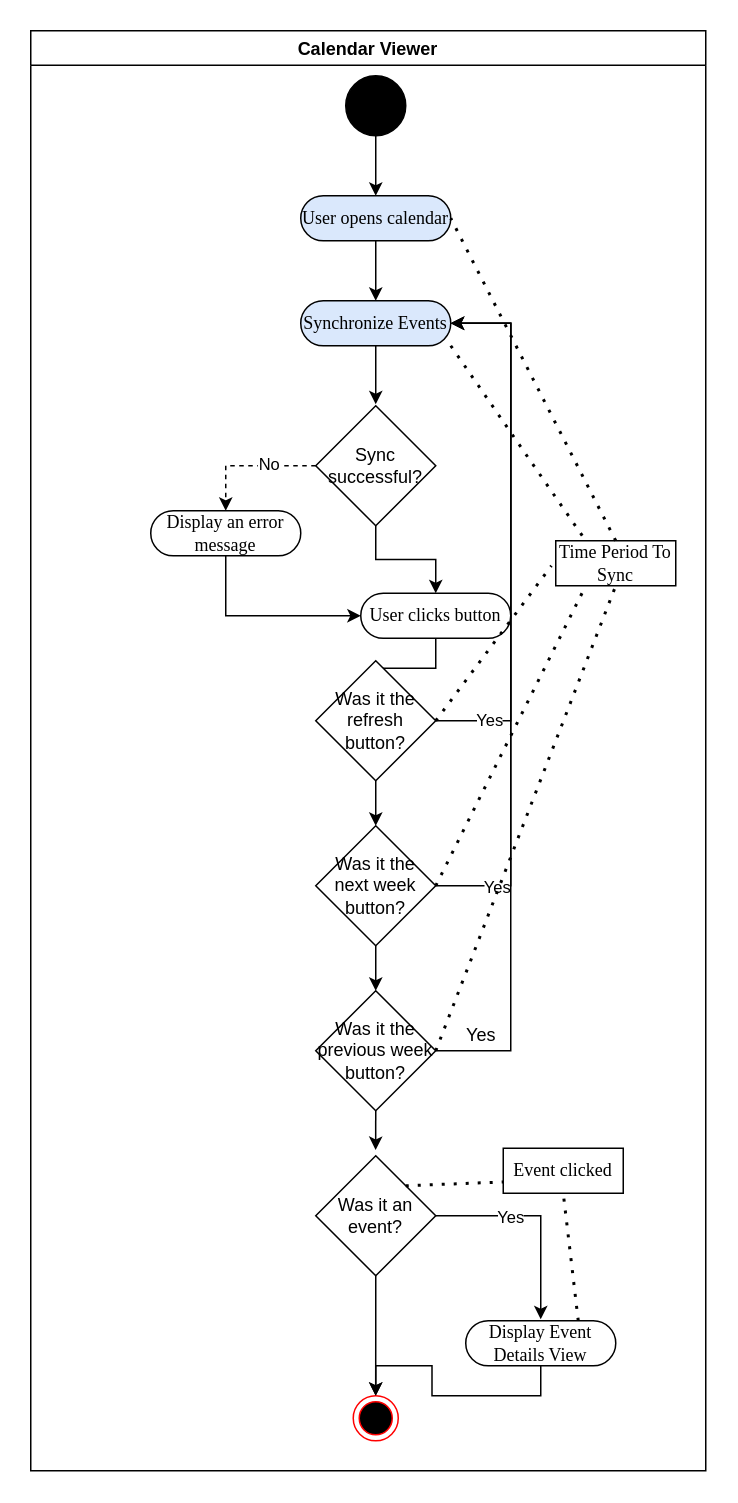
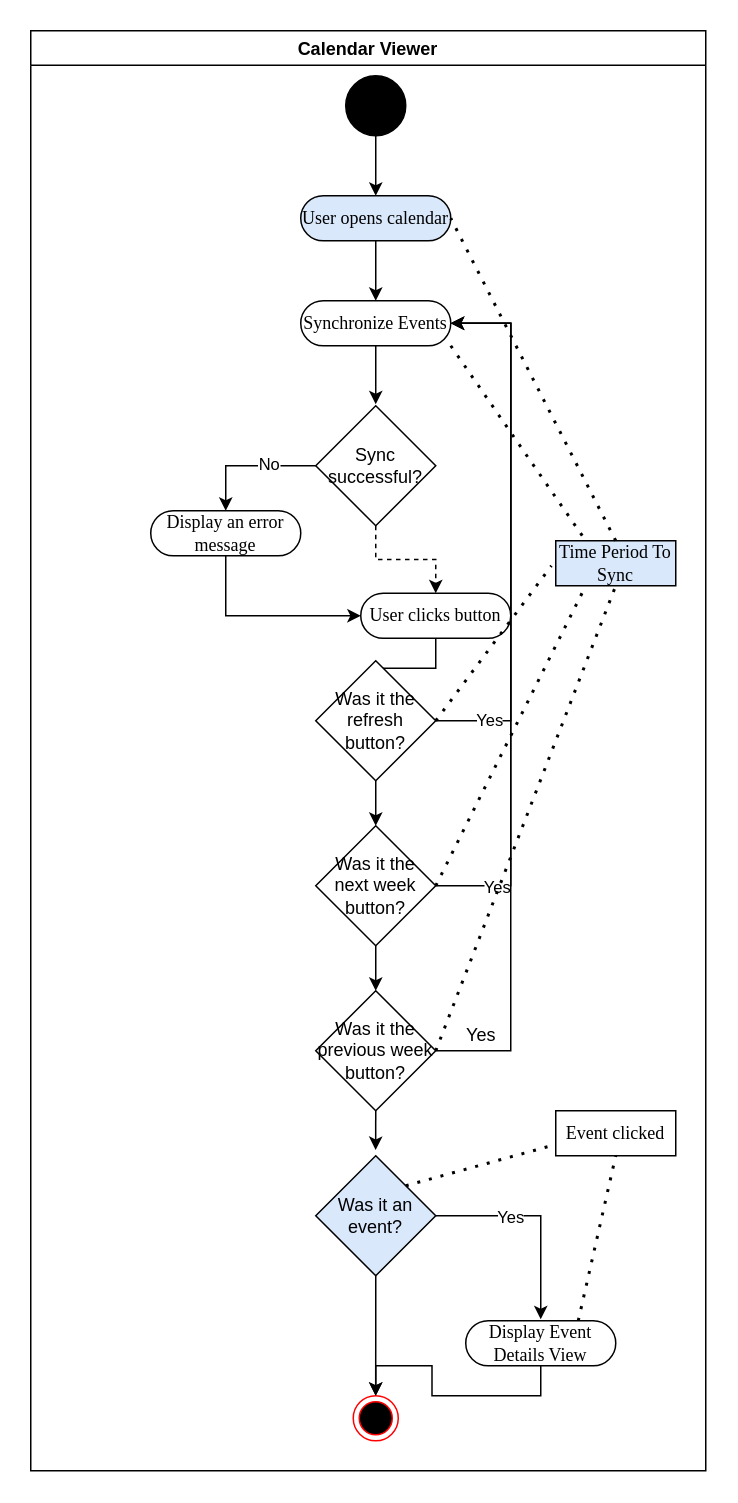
(376, 323) -> (376, 323)
(226, 467) -> (226, 467)
(402, 560) -> (402, 560)
(616, 563) -> (616, 563)
(563, 1171) -> (616, 1133)
(376, 1216) -> (376, 1216)
